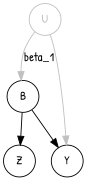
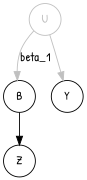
(43, 125) -> none
